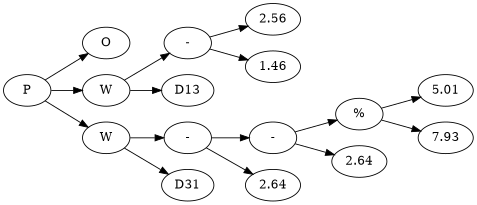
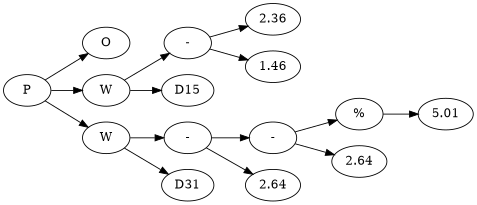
(273, 19) -> (273, 19)
(188, 90) -> (188, 90)
(446, 138) -> none
